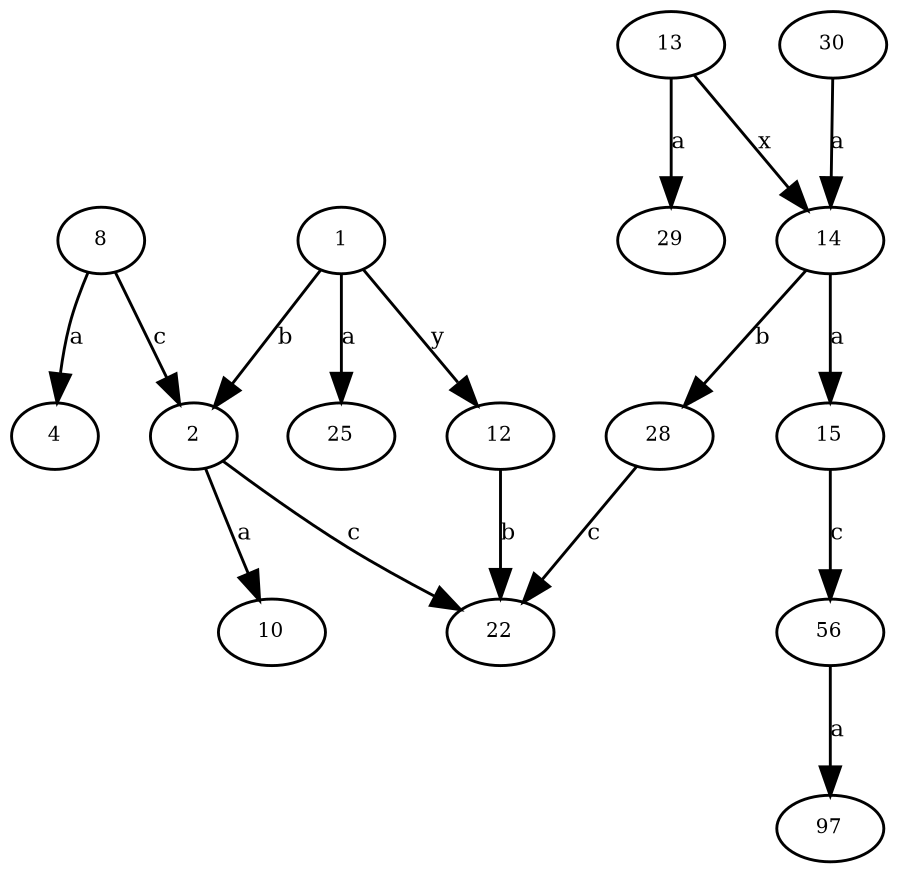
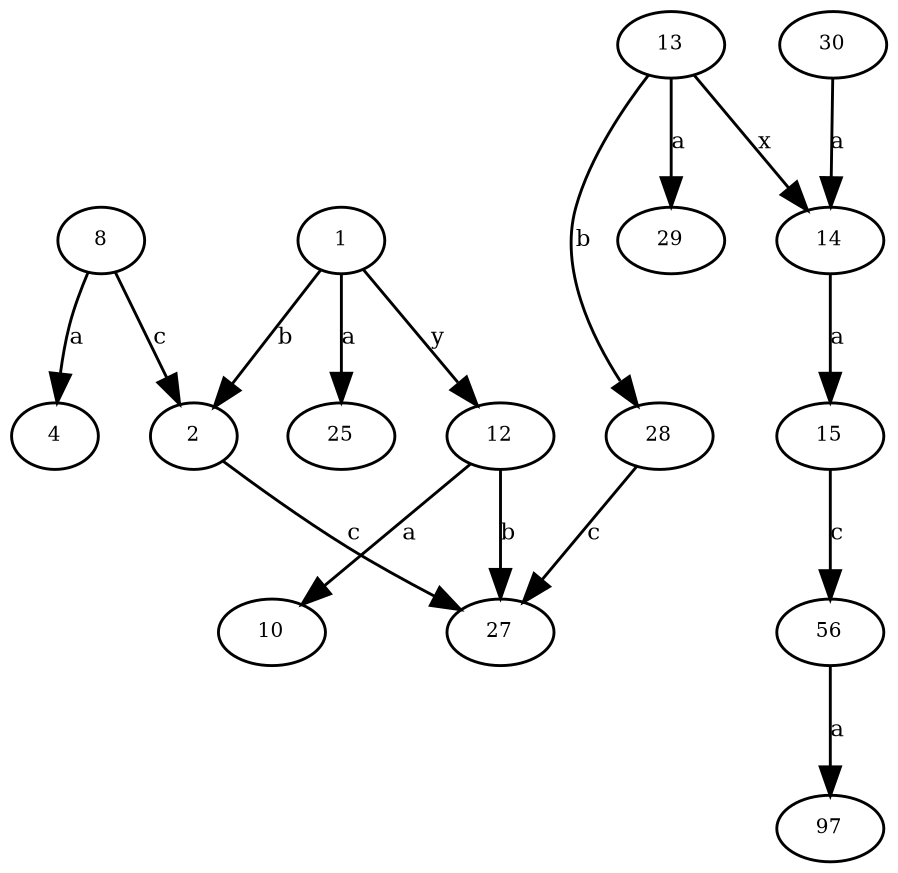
(755, 327) -> (573, 223)
(227, 521) -> (398, 525)
(500, 632) -> (500, 632)
